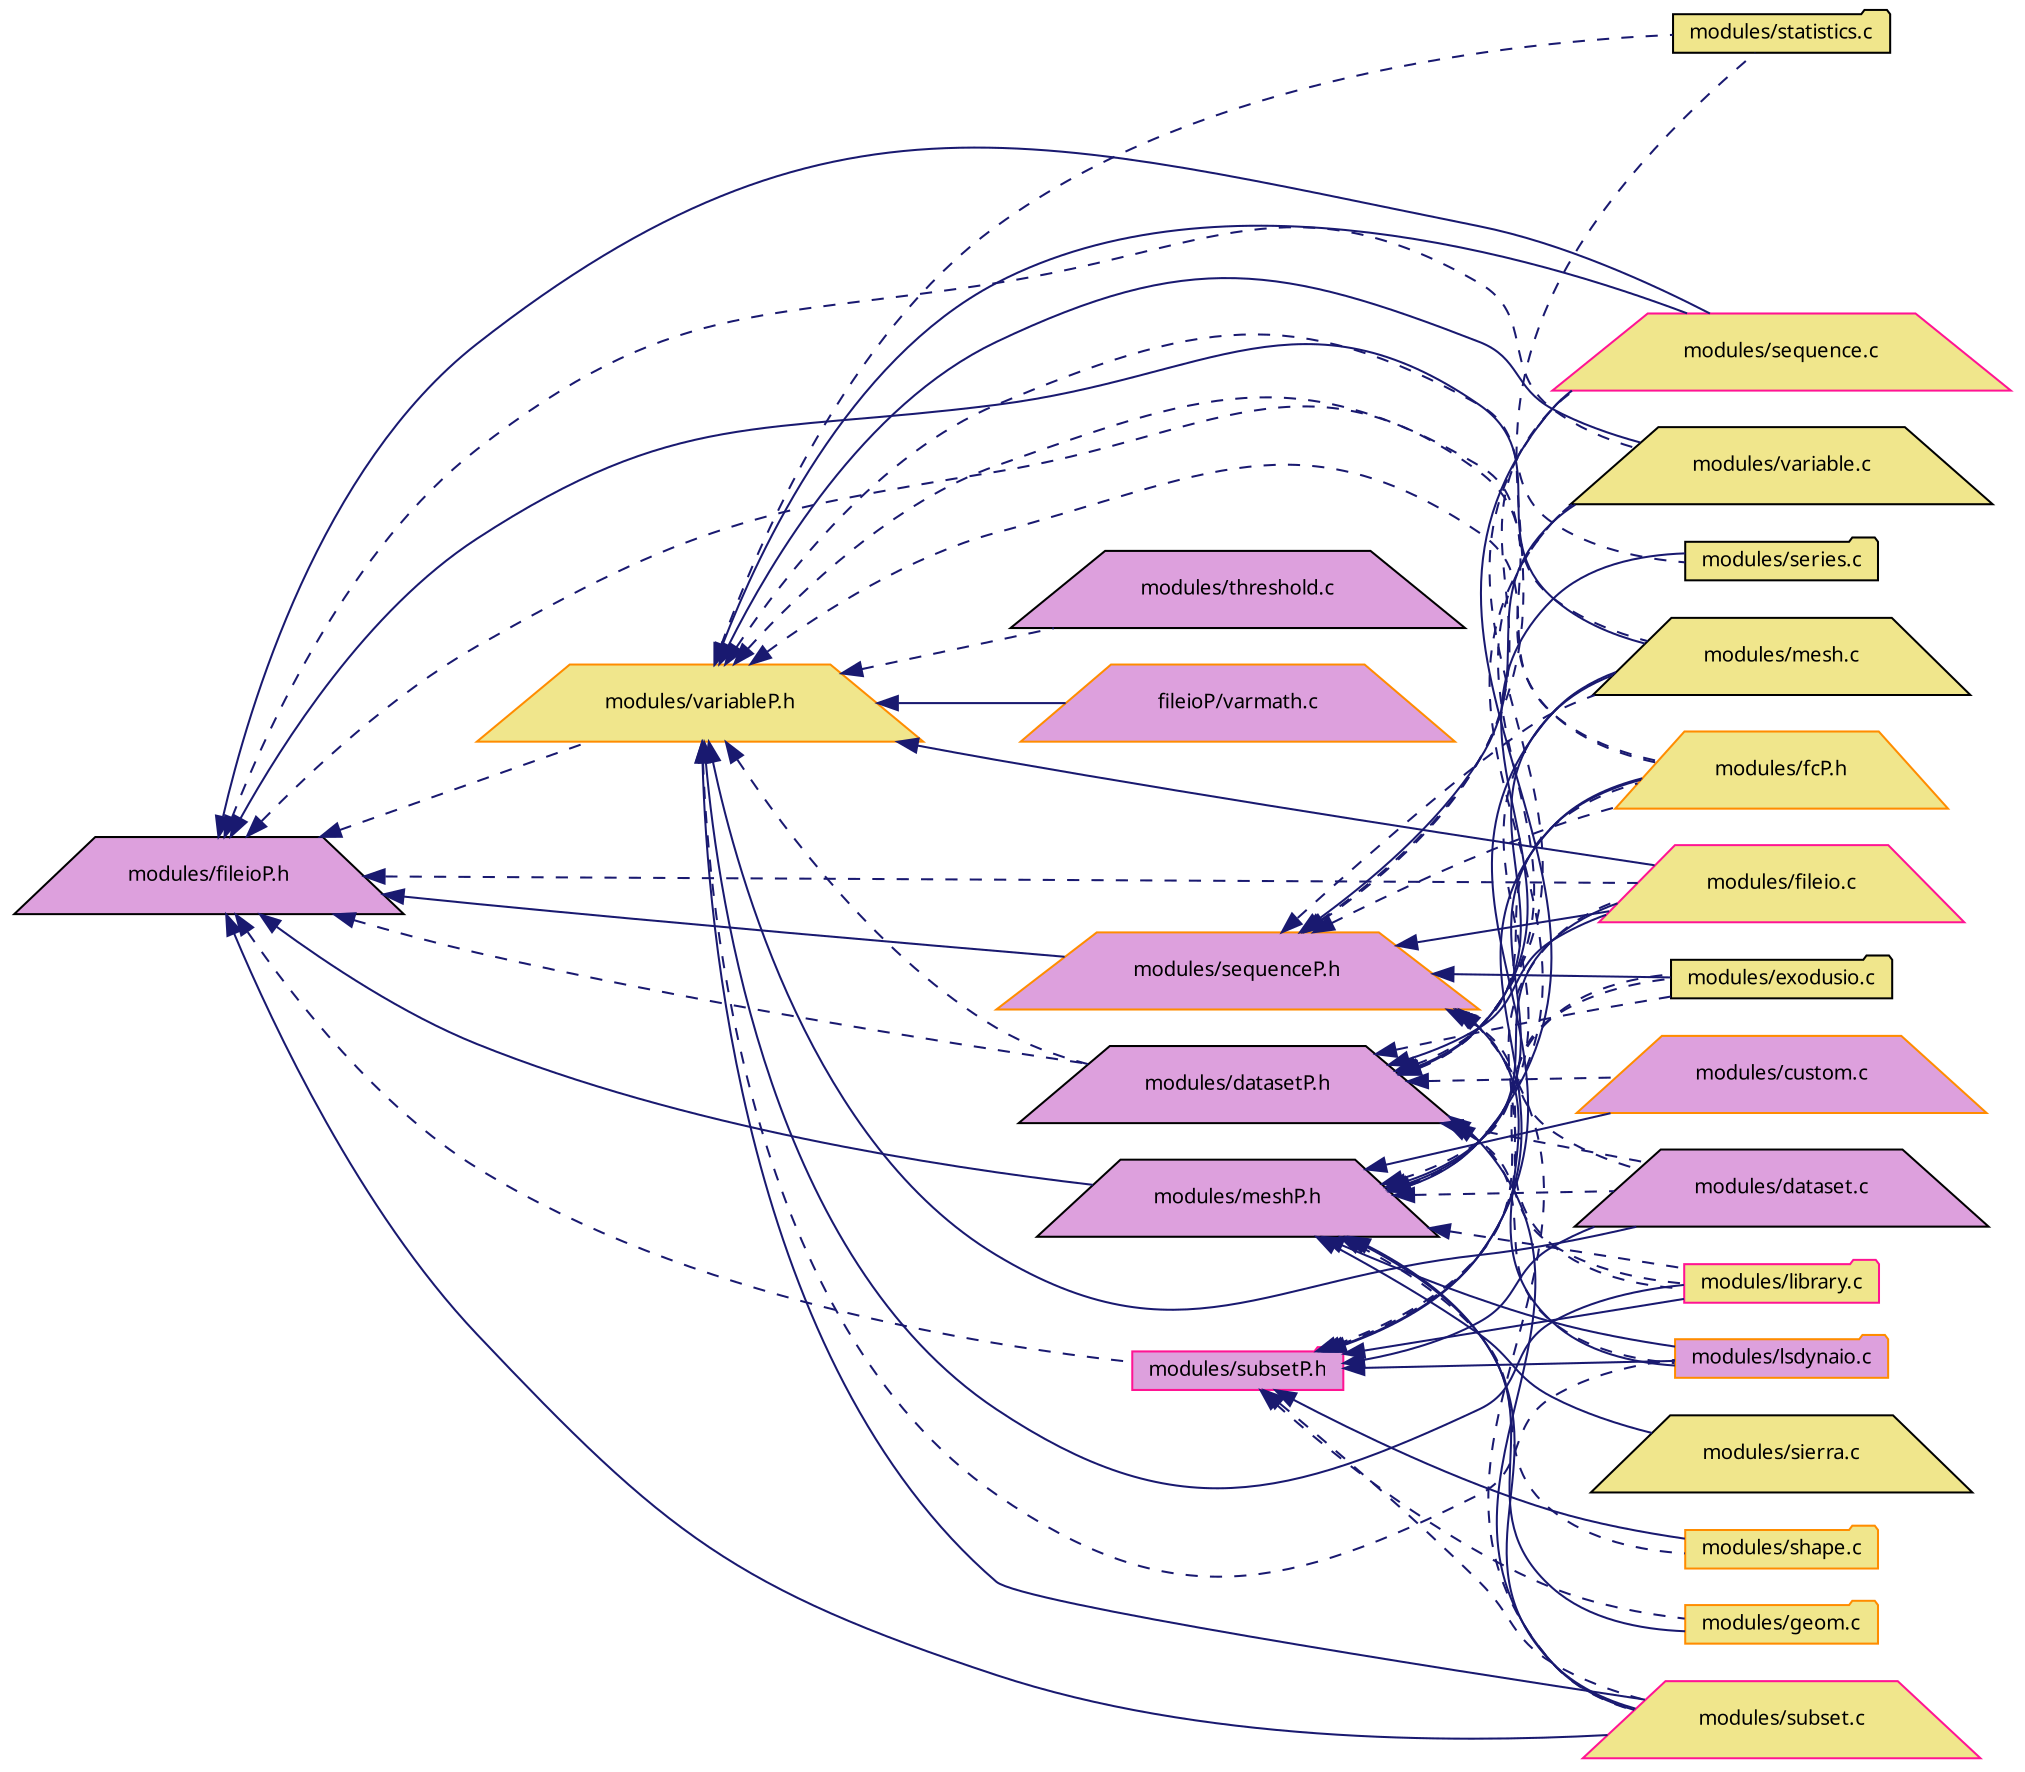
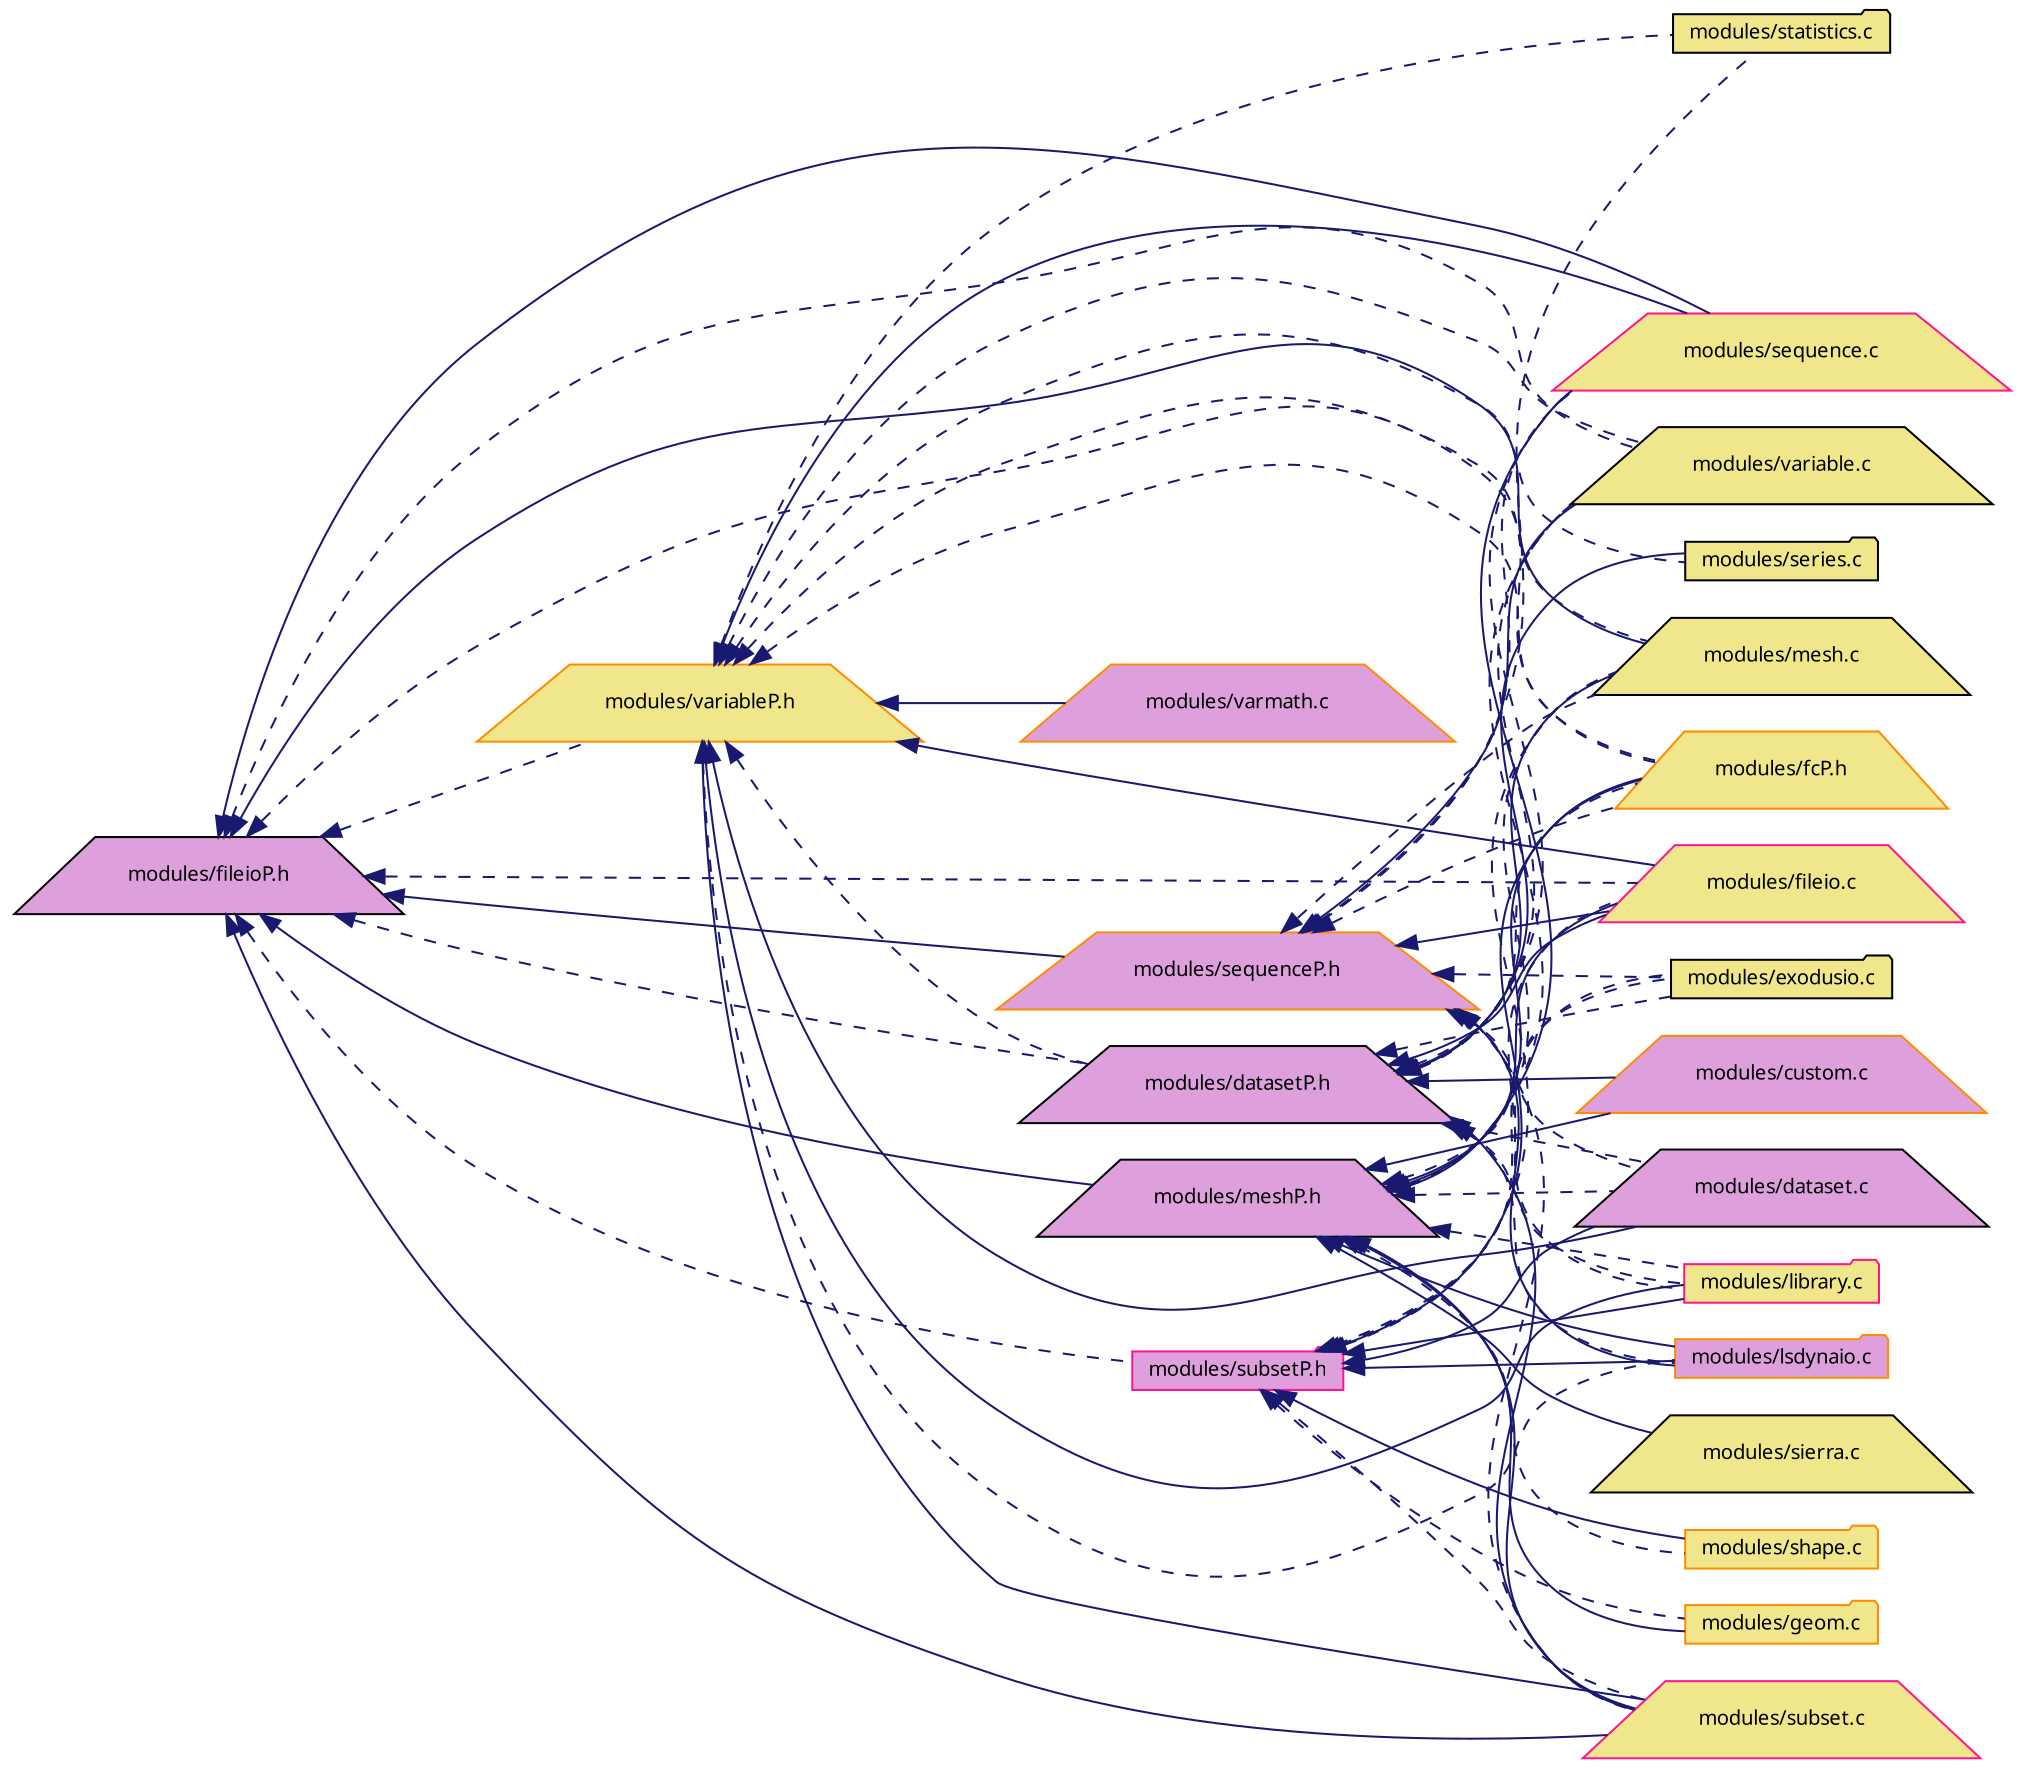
(1130, 291) -> (1130, 291)
(1238, 589) -> none
(1238, 703) -> (1238, 703)
(1495, 905) -> (1495, 905)
(1562, 976) -> (1562, 976)
(1541, 1079) -> (1541, 1079)
